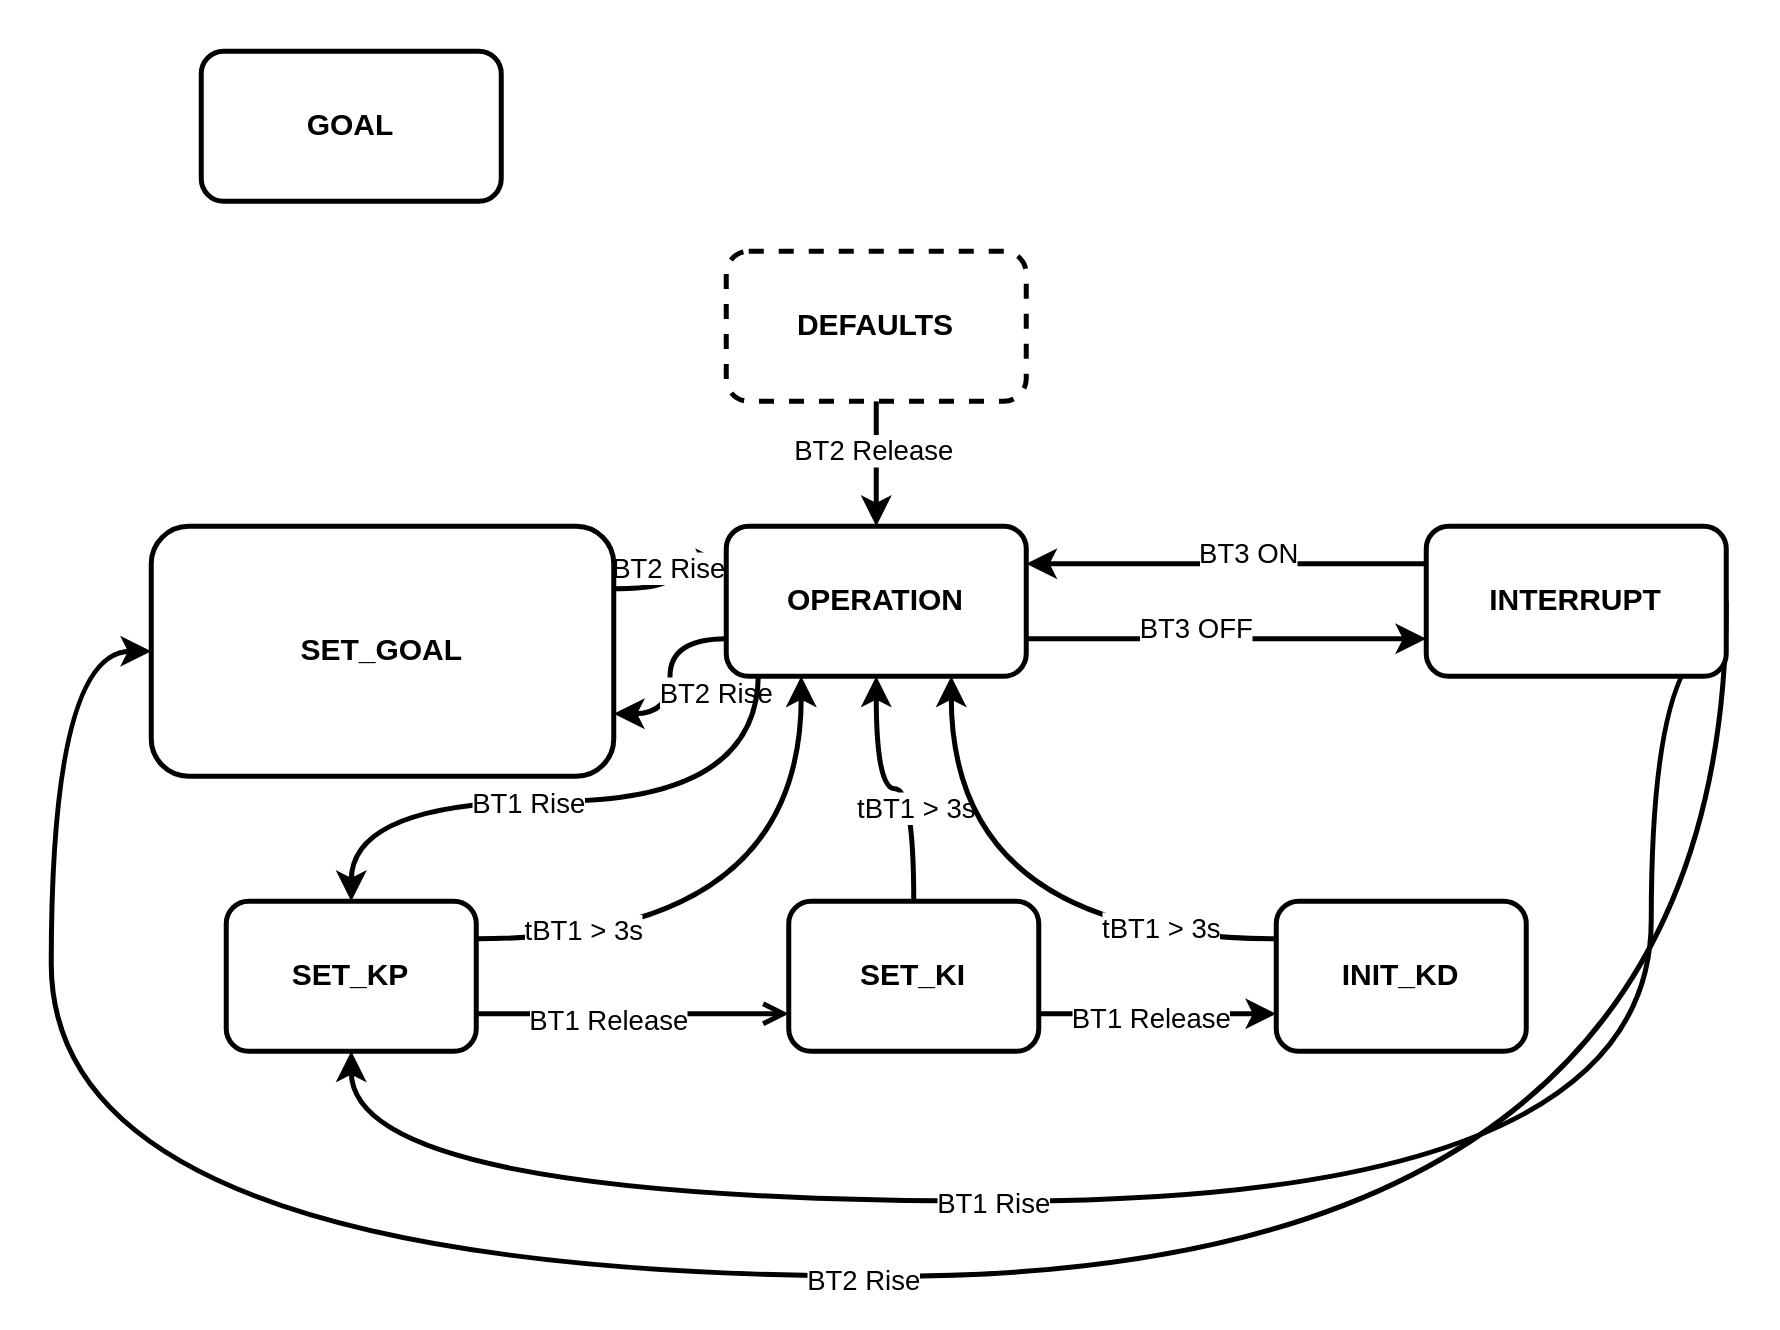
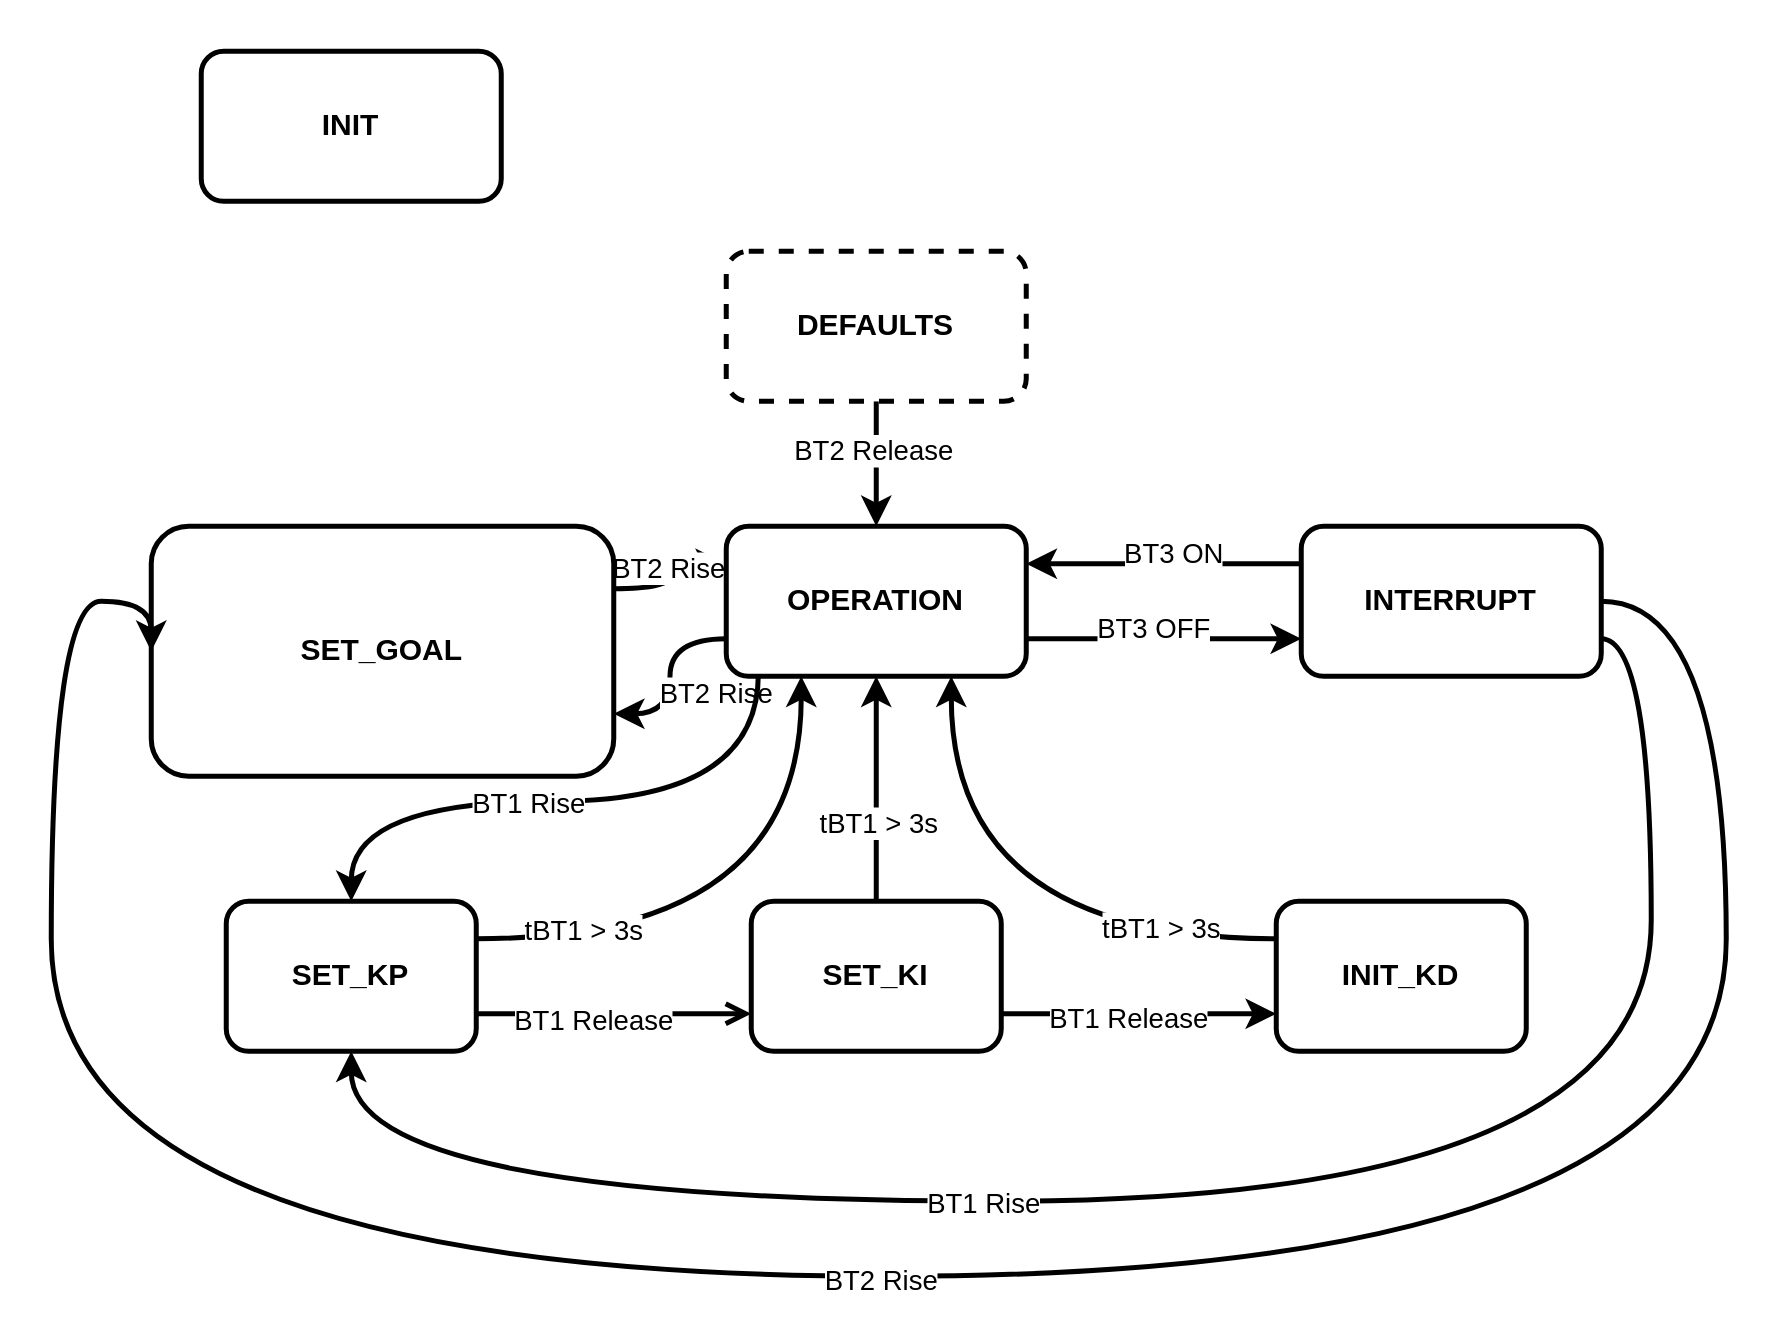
(351, 126) -> (351, 126)
(1576, 601) -> (1451, 601)
(914, 976) -> (876, 976)
